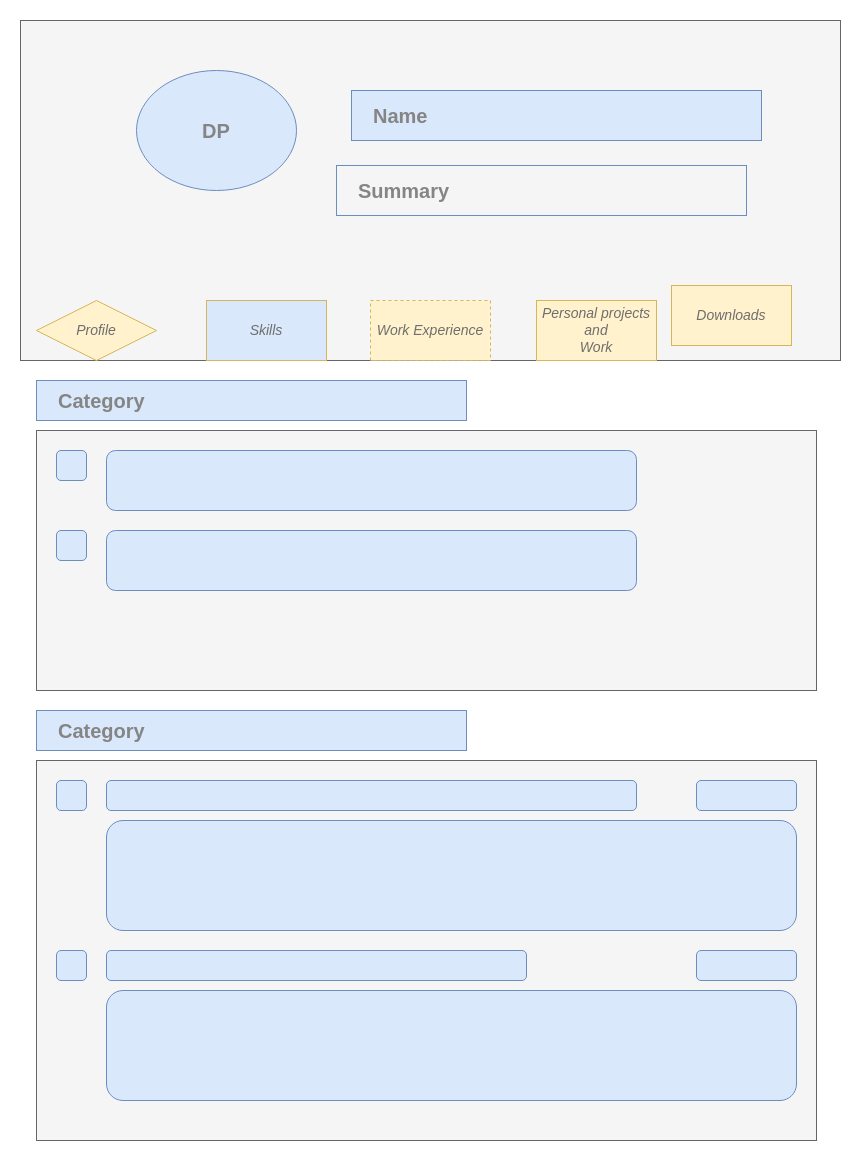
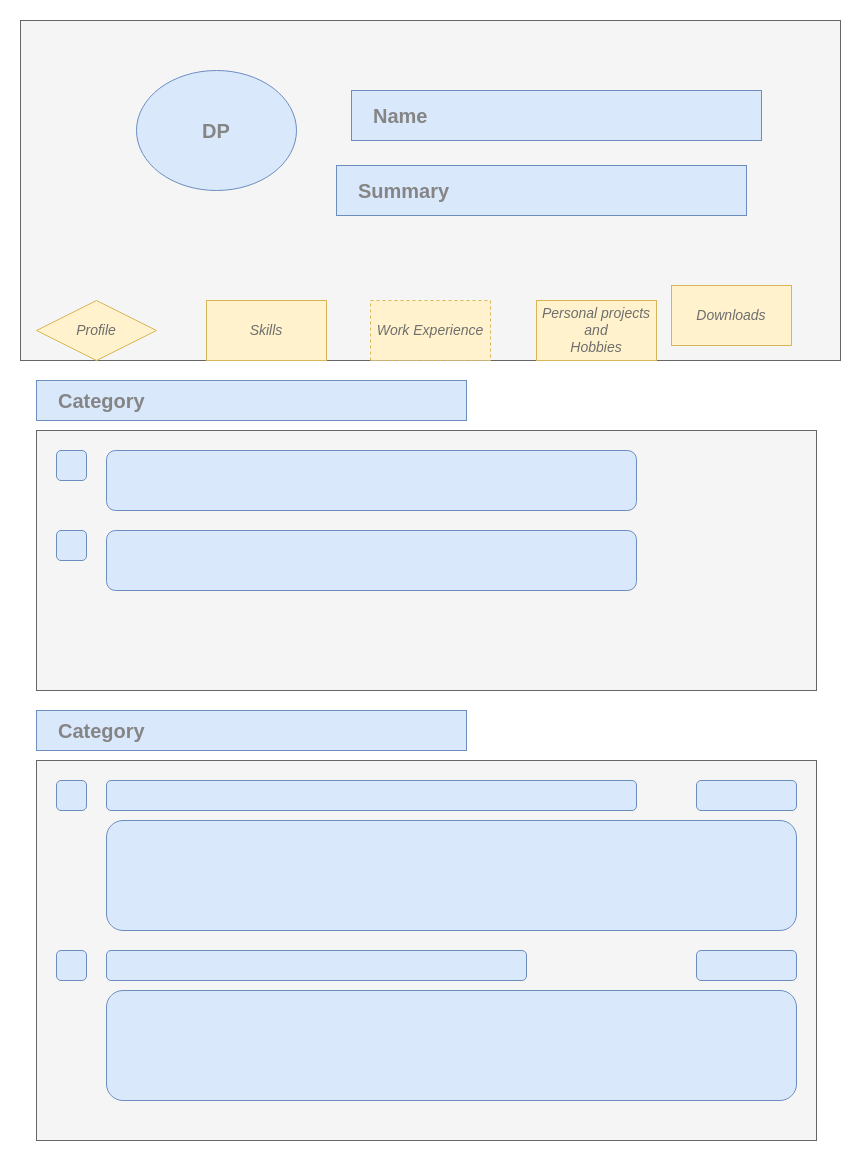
(542, 191) -> (542, 191)
(267, 331) -> (267, 331)
(597, 331) -> (597, 331)
